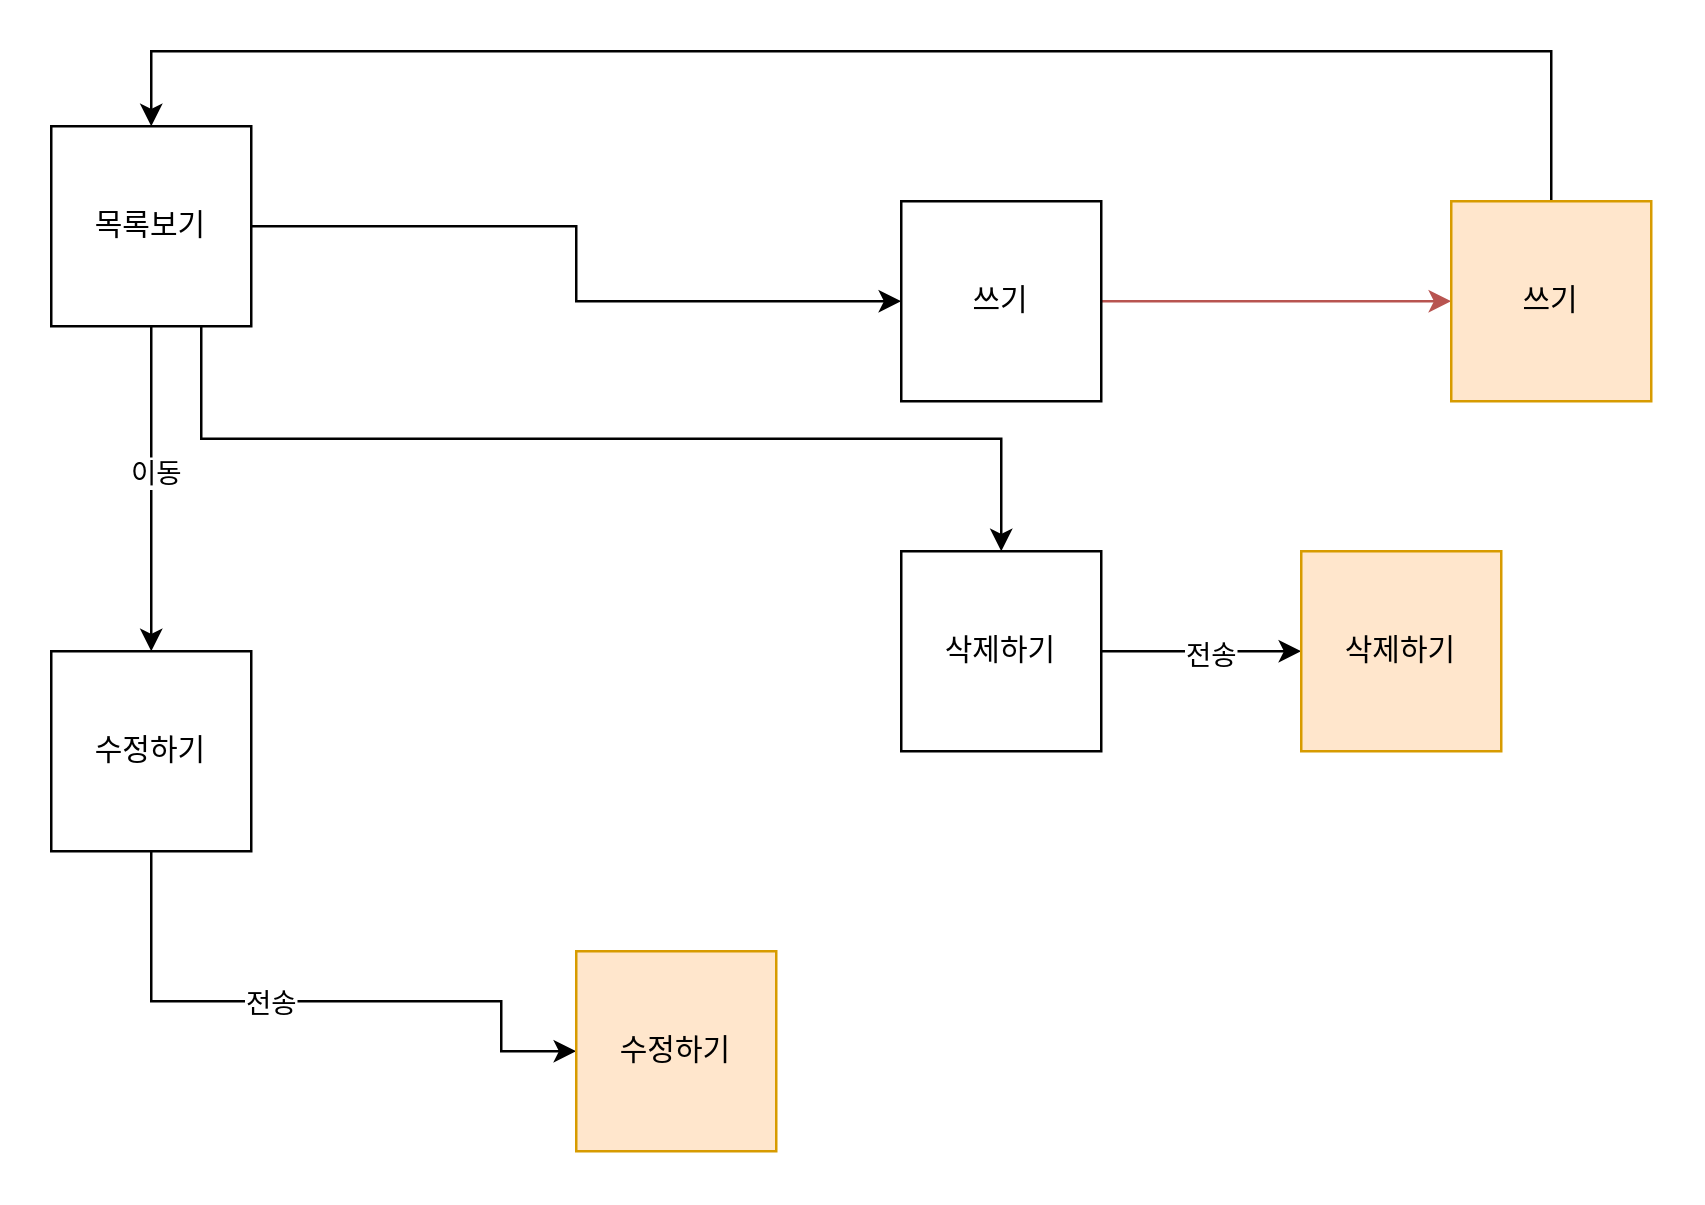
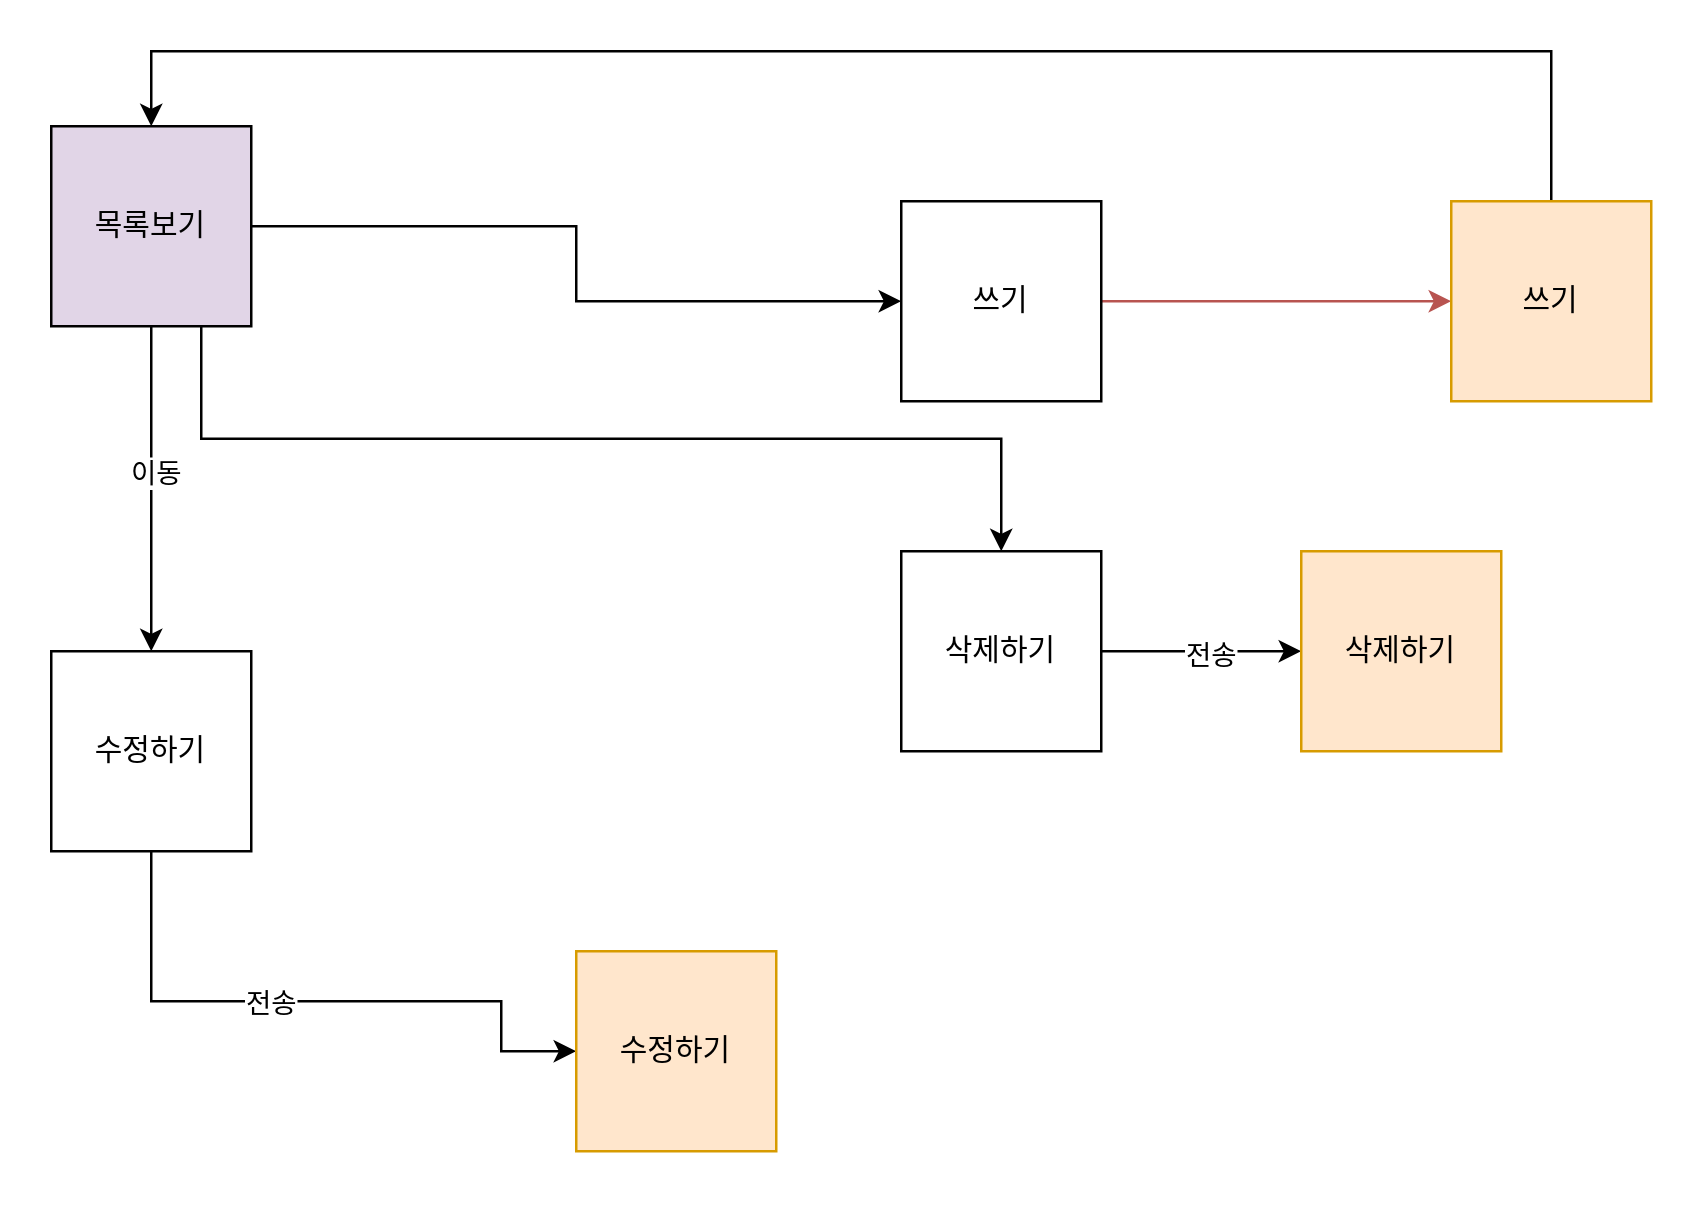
(151, 226) -> (151, 226)
